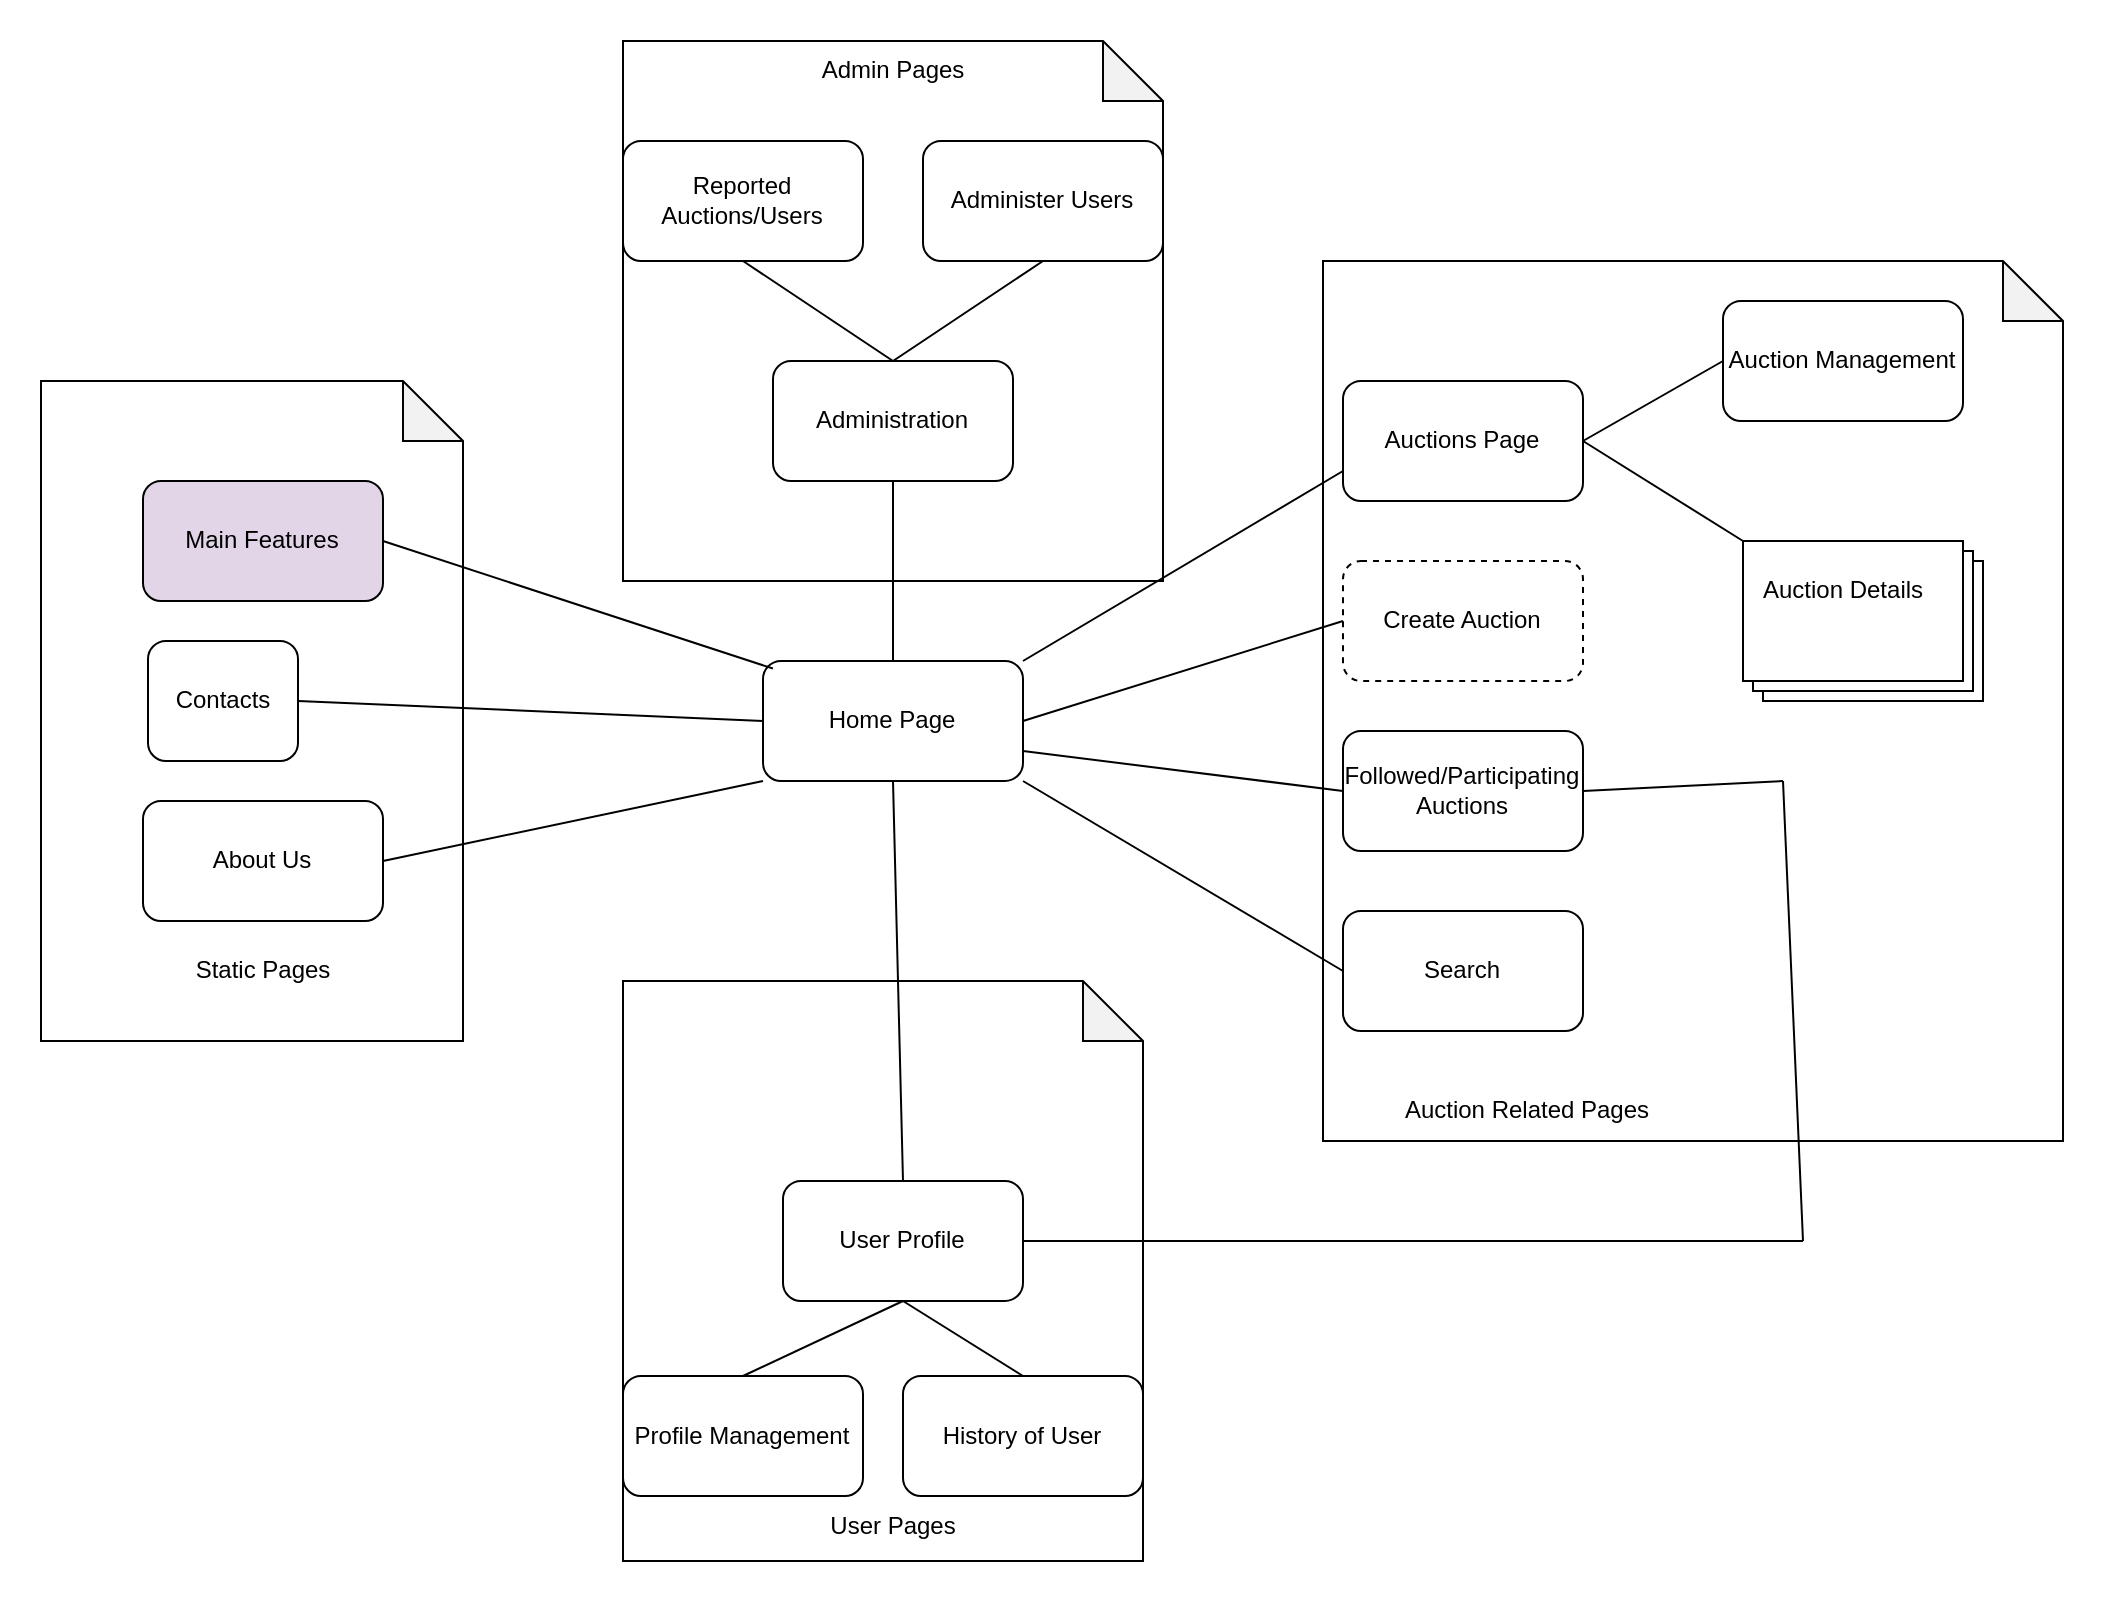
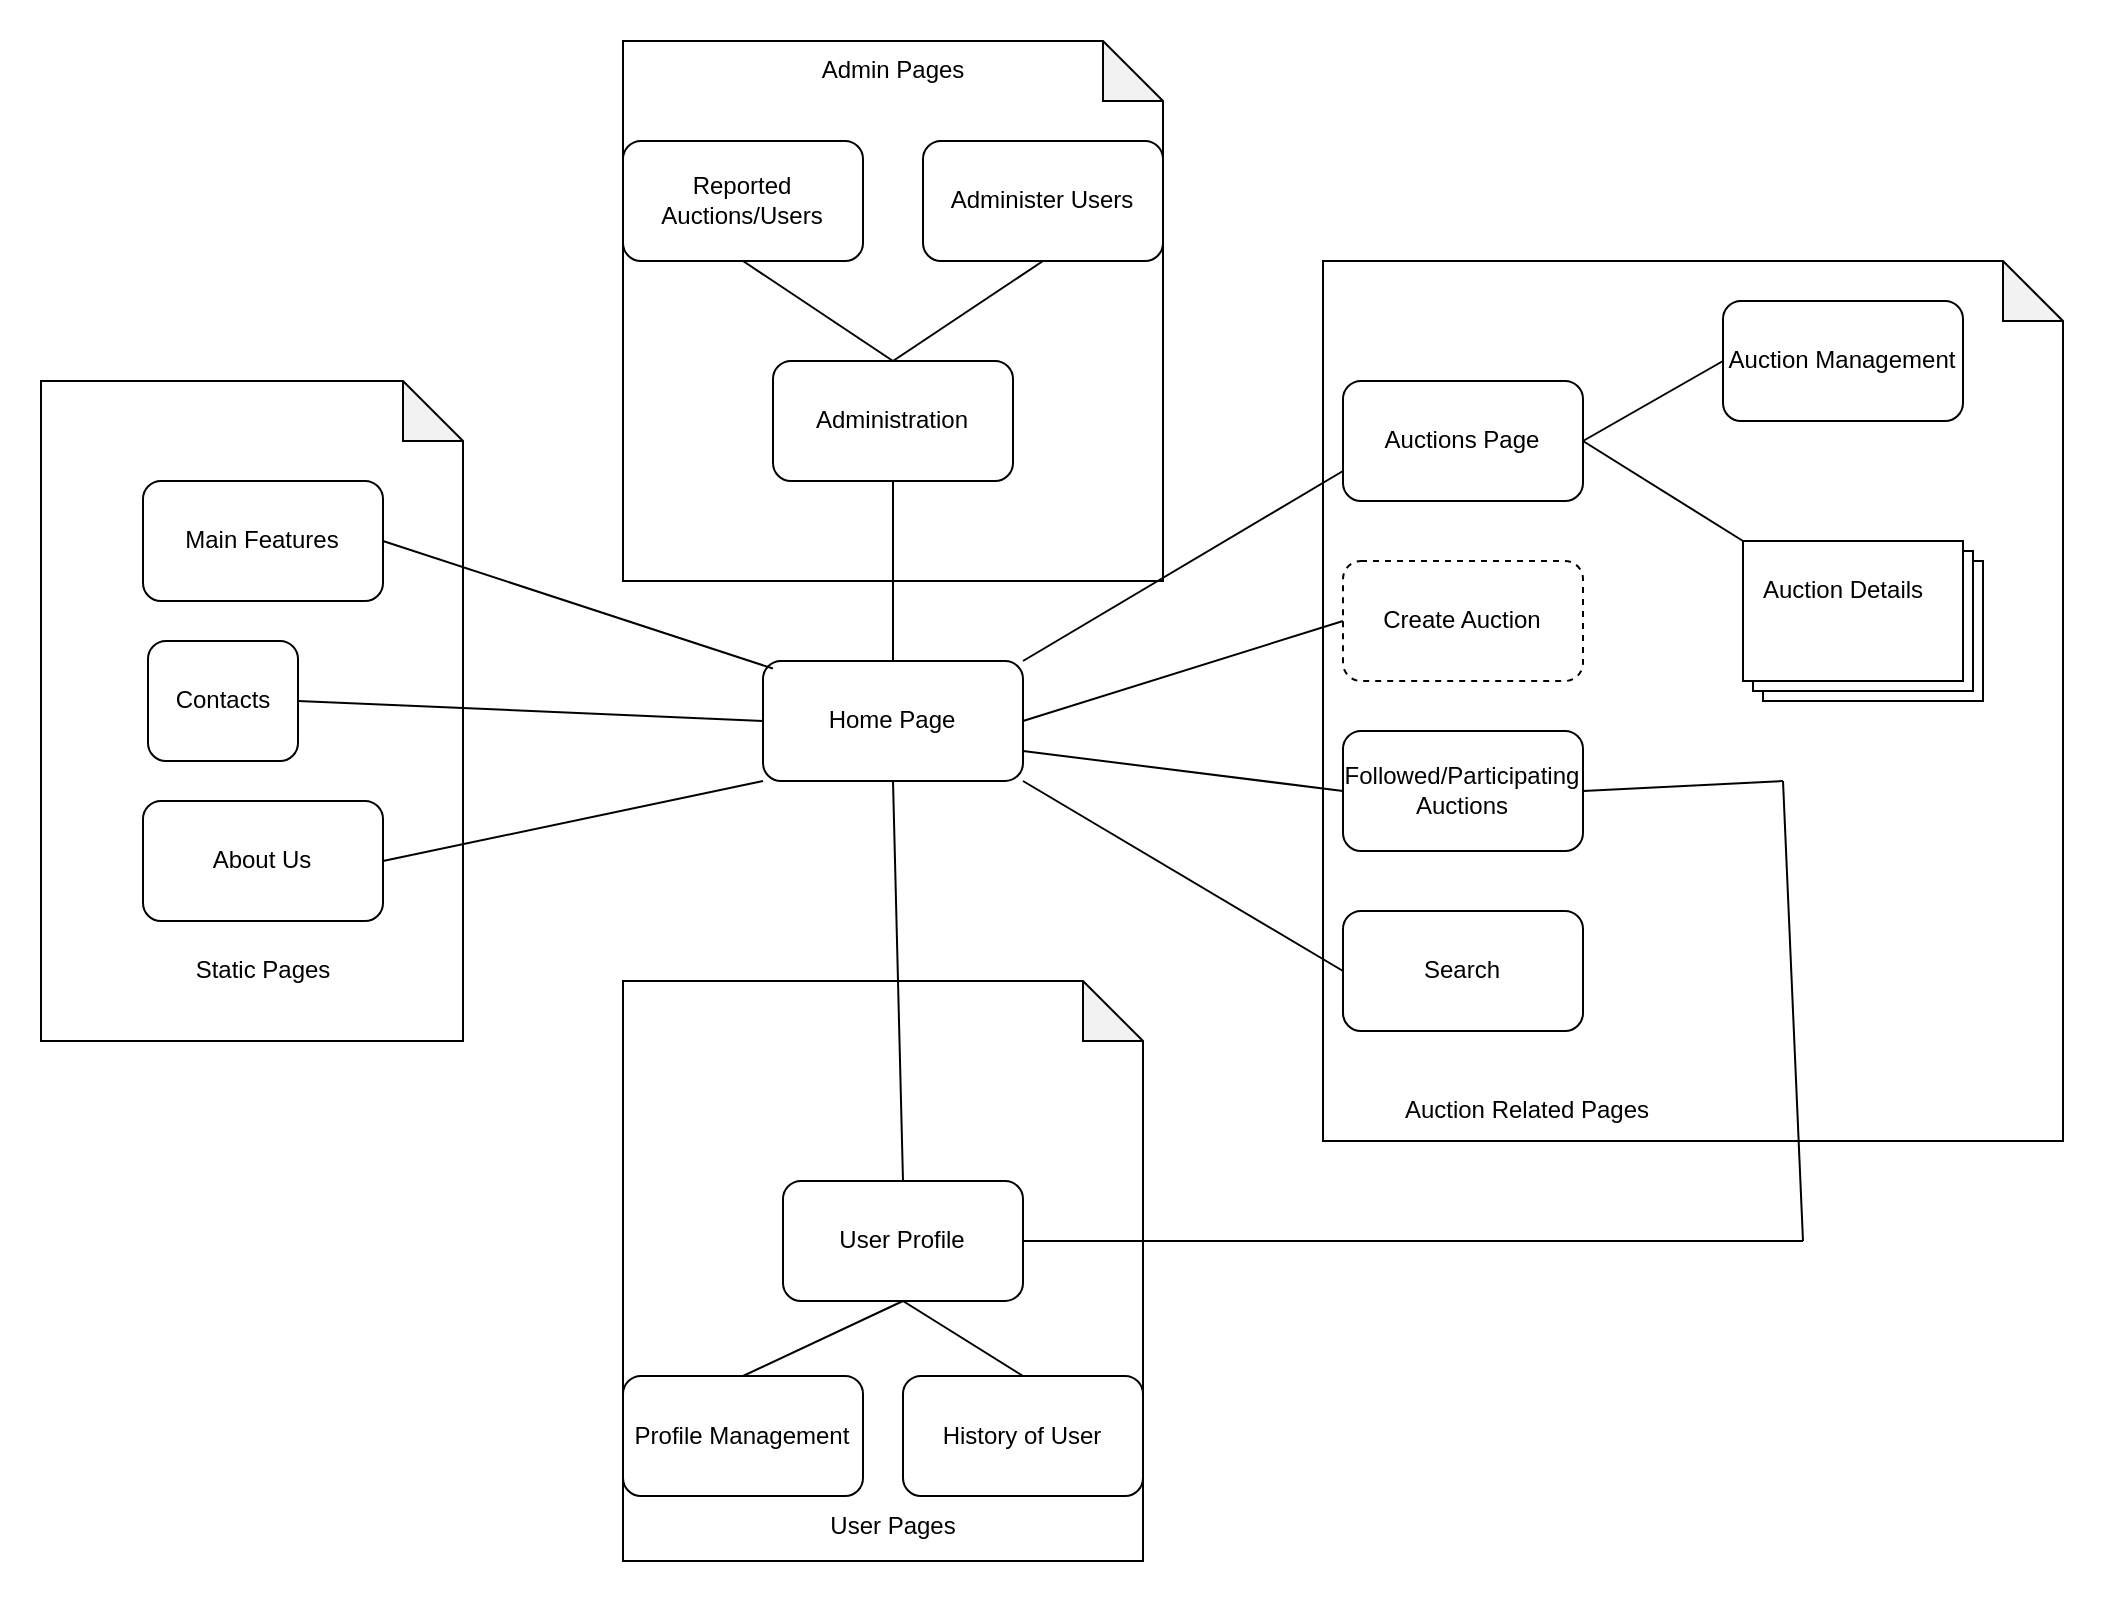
(263, 541) -> (263, 541)
